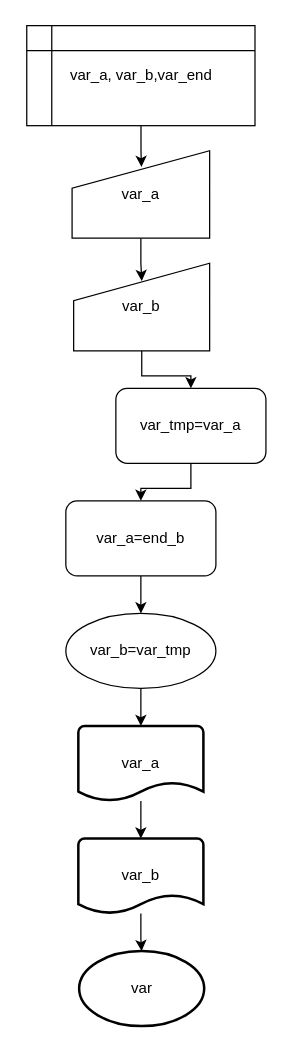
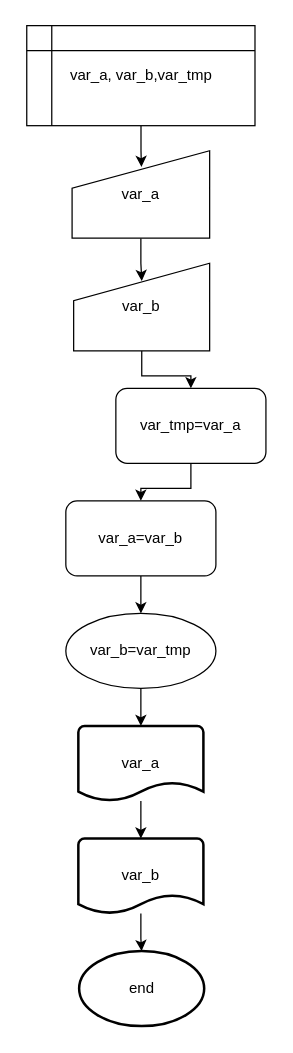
(141, 76) -> (141, 76)
(141, 538) -> (141, 538)
(142, 988) -> (142, 988)
